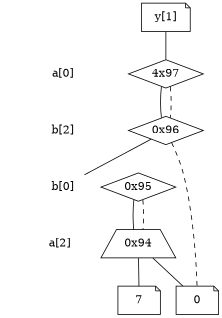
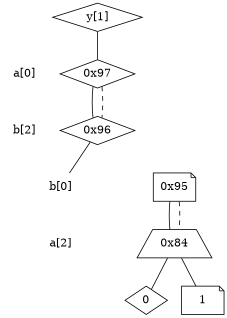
(166, 17) -> (97, 17)
(166, 74) -> (97, 74)
(138, 187) -> (175, 187)
(191, 213) -> none
(138, 244) -> (175, 244)
(139, 300) -> (203, 300)
(197, 300) -> (146, 300)
